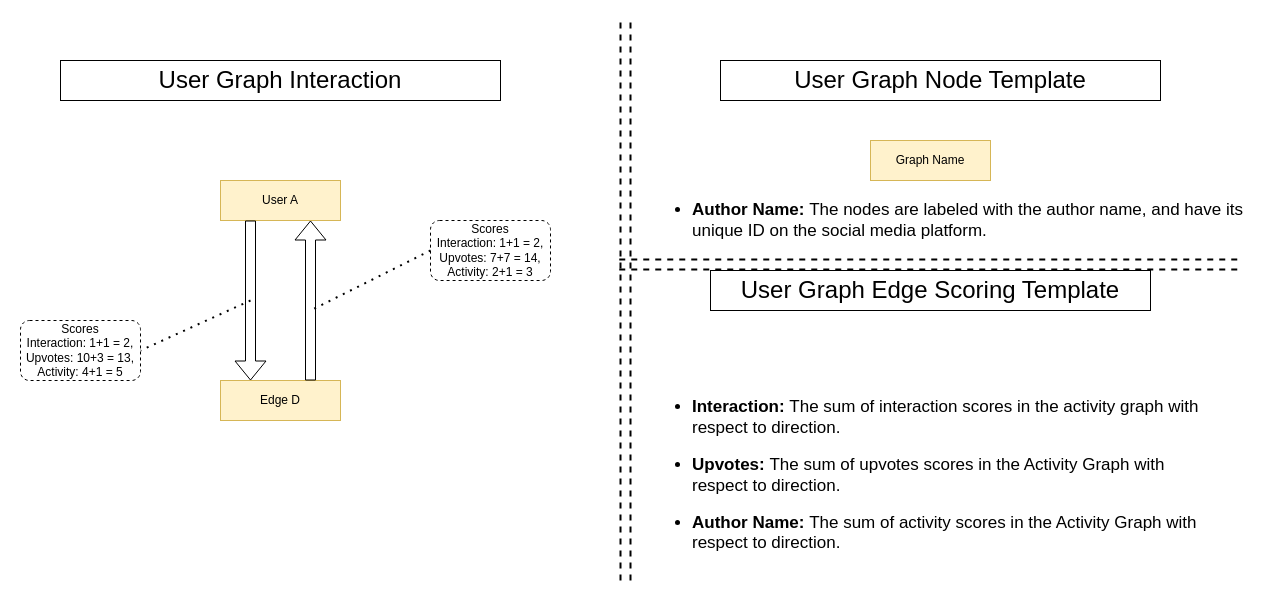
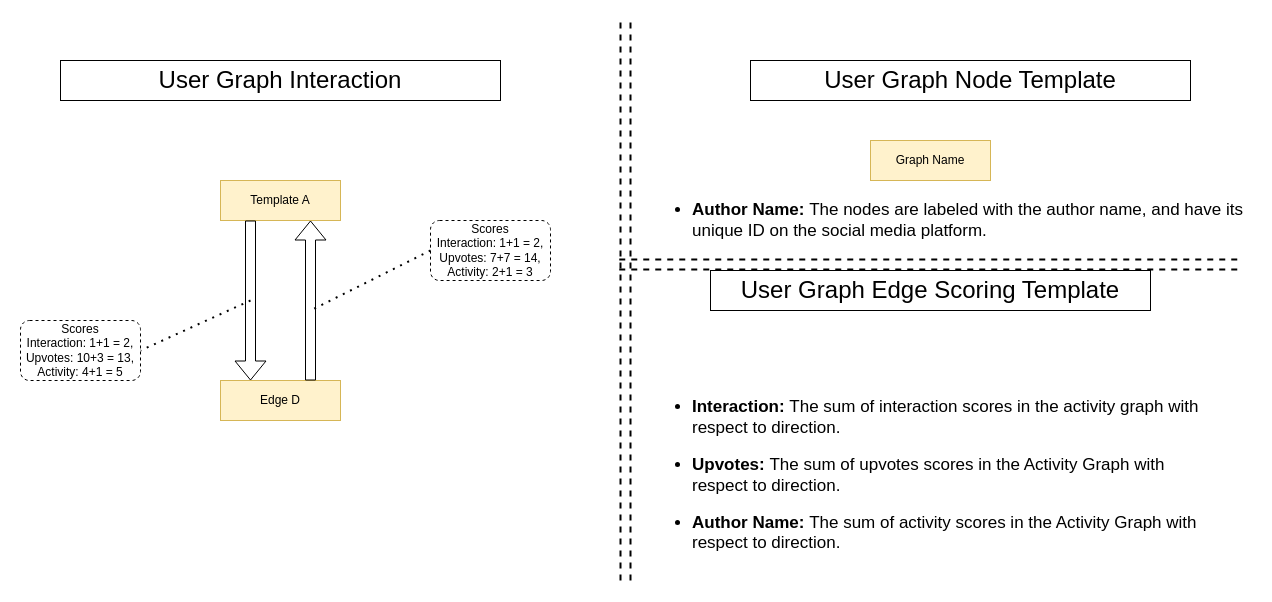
(941, 81) -> (971, 81)
(281, 201) -> (281, 201)
